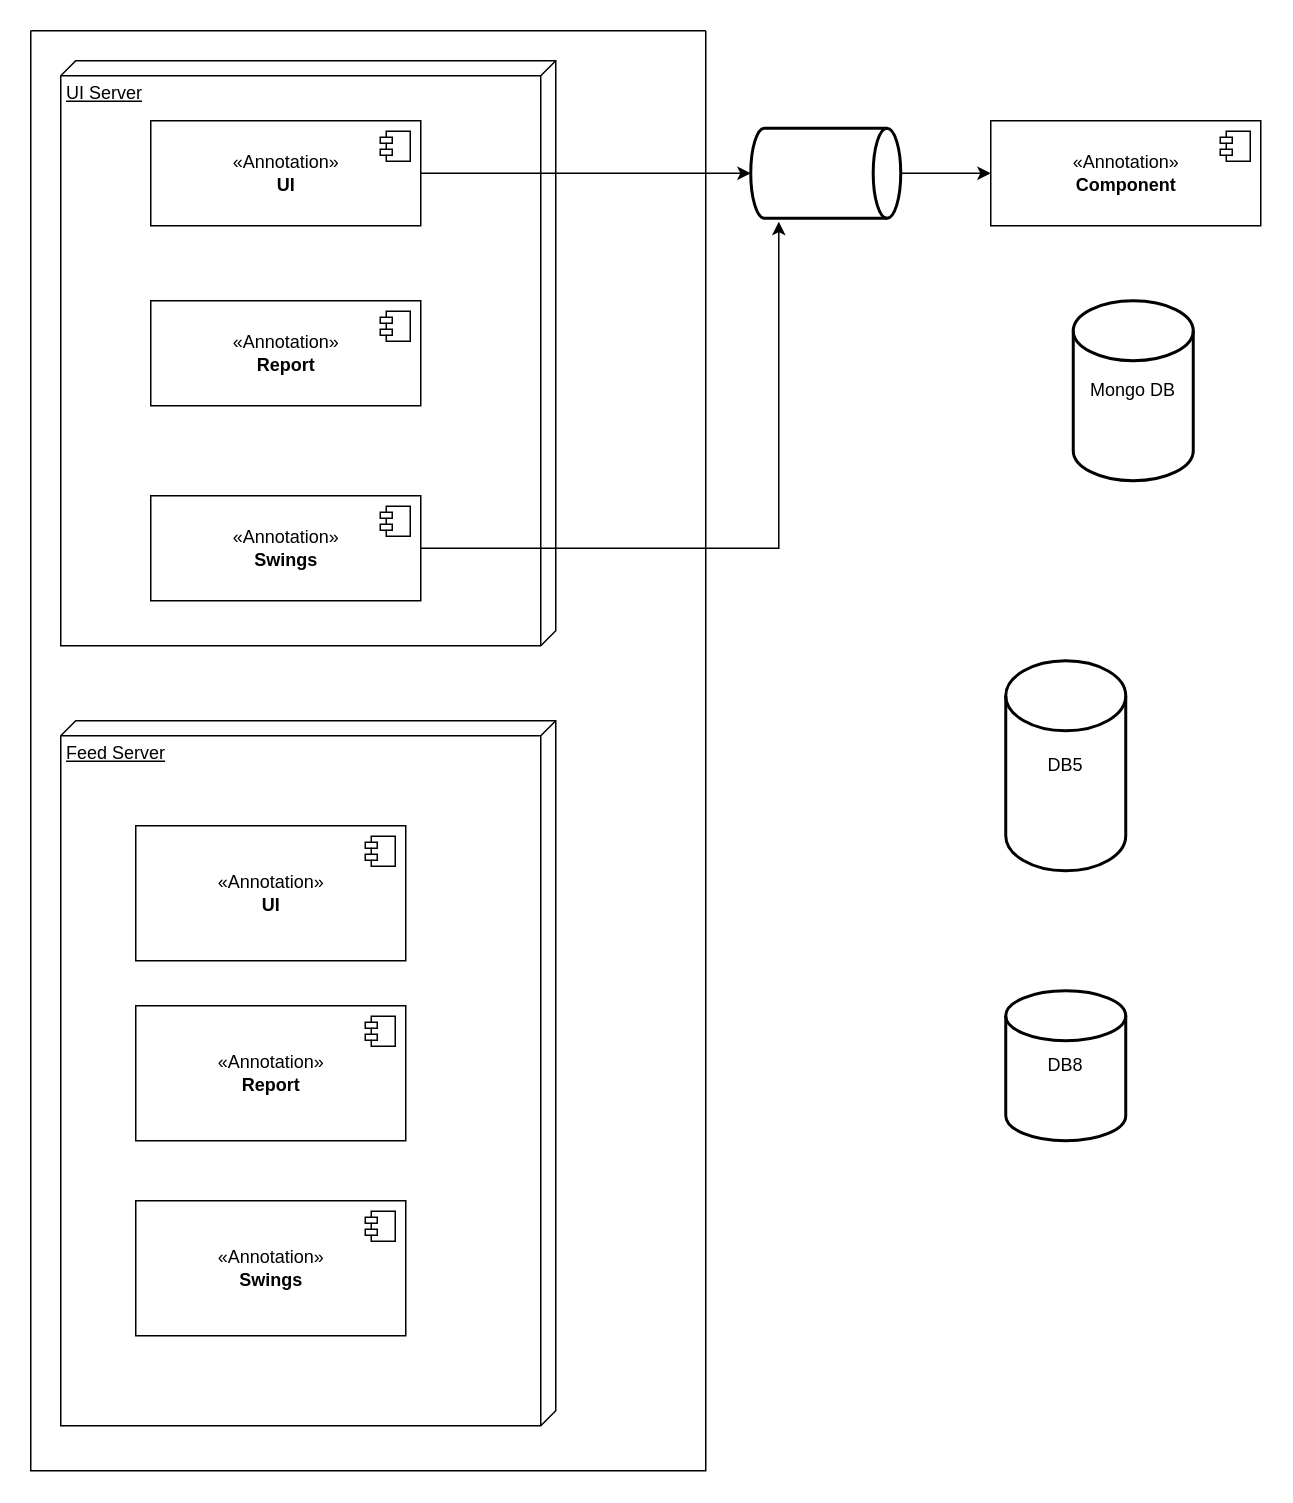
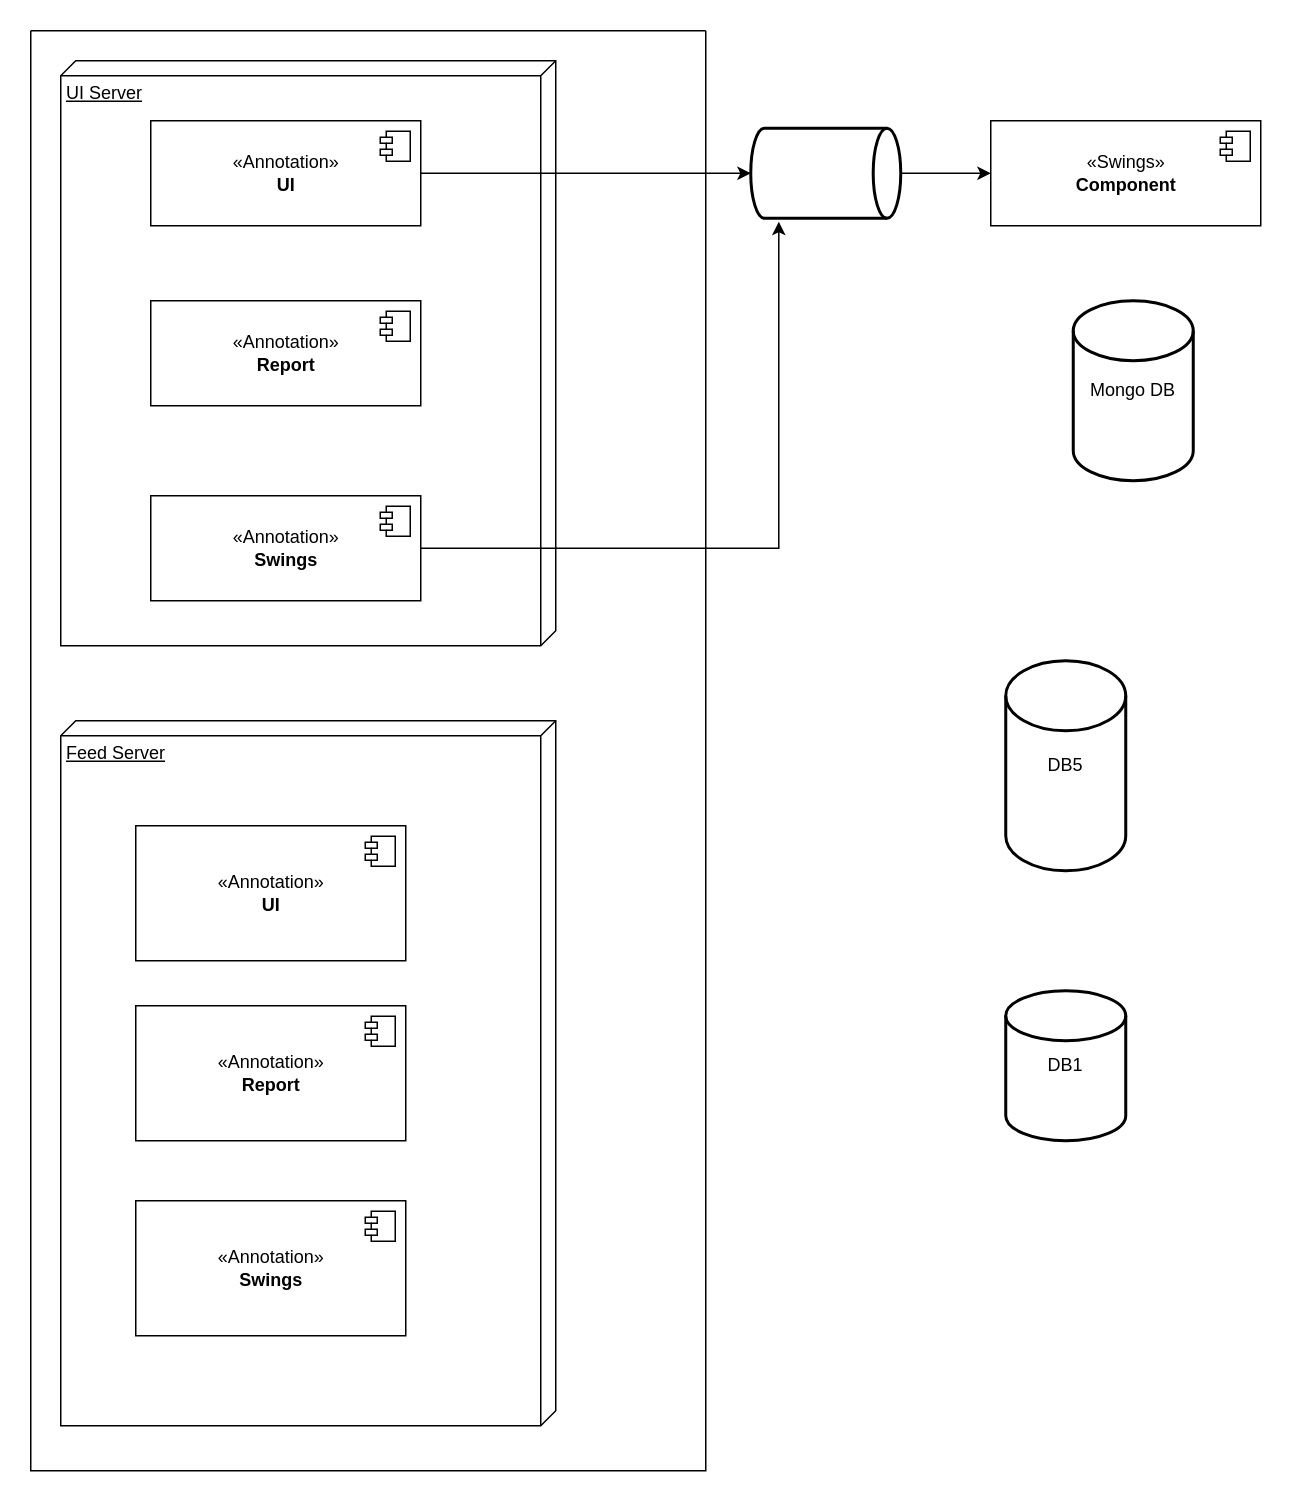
(1127, 173) -> (1127, 173)
(1066, 1066) -> (1066, 1066)
